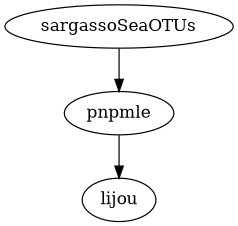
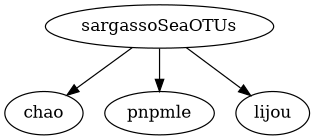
none -> (44, 113)
(119, 151) -> (213, 68)
